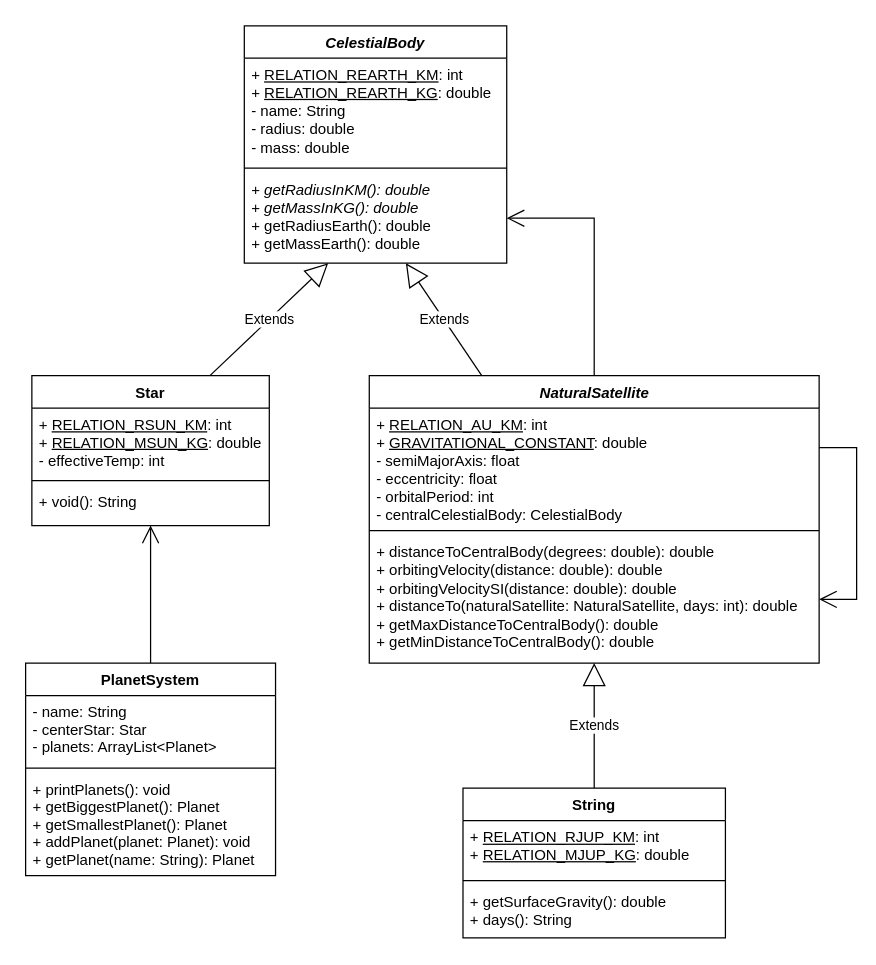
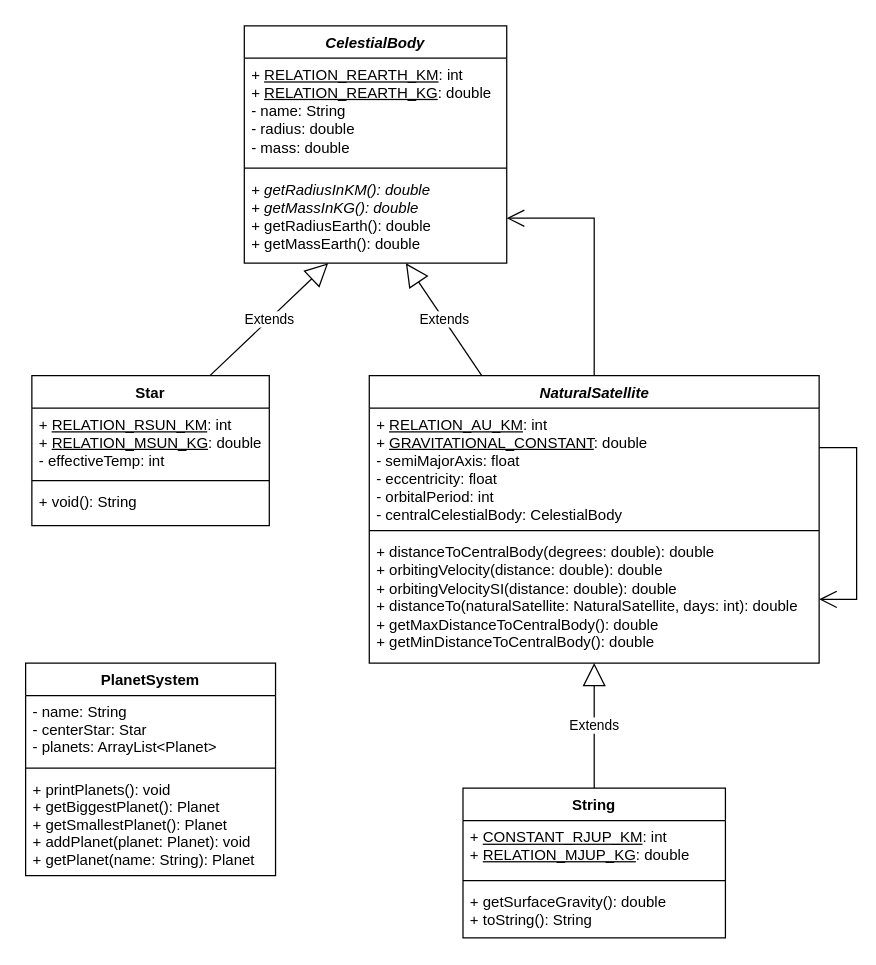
(151, 596) -> none
(572, 847) -> (572, 847)
(582, 903) -> (582, 903)
